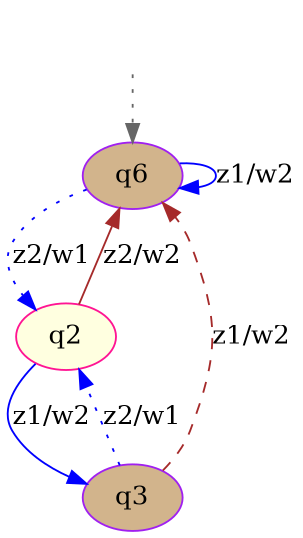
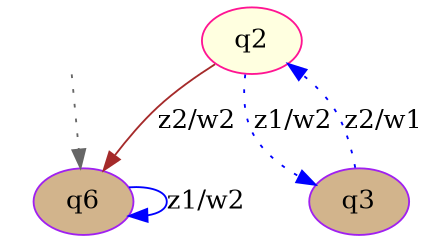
(23, 228) -> none
(212, 346) -> none
(12, 430) -> (254, 135)
